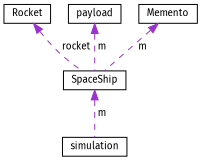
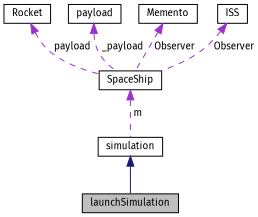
none -> (233, 14)
(75, 47) -> (71, 47)
(101, 47) -> (121, 47)
(141, 47) -> (173, 47)
none -> (130, 203)
